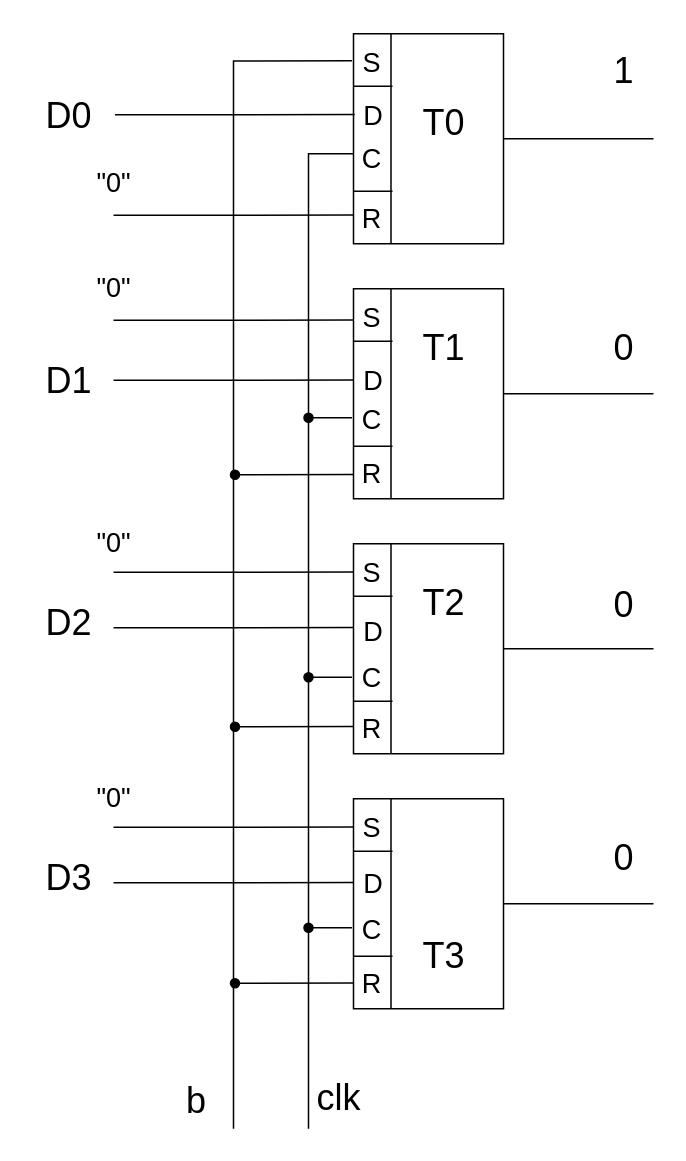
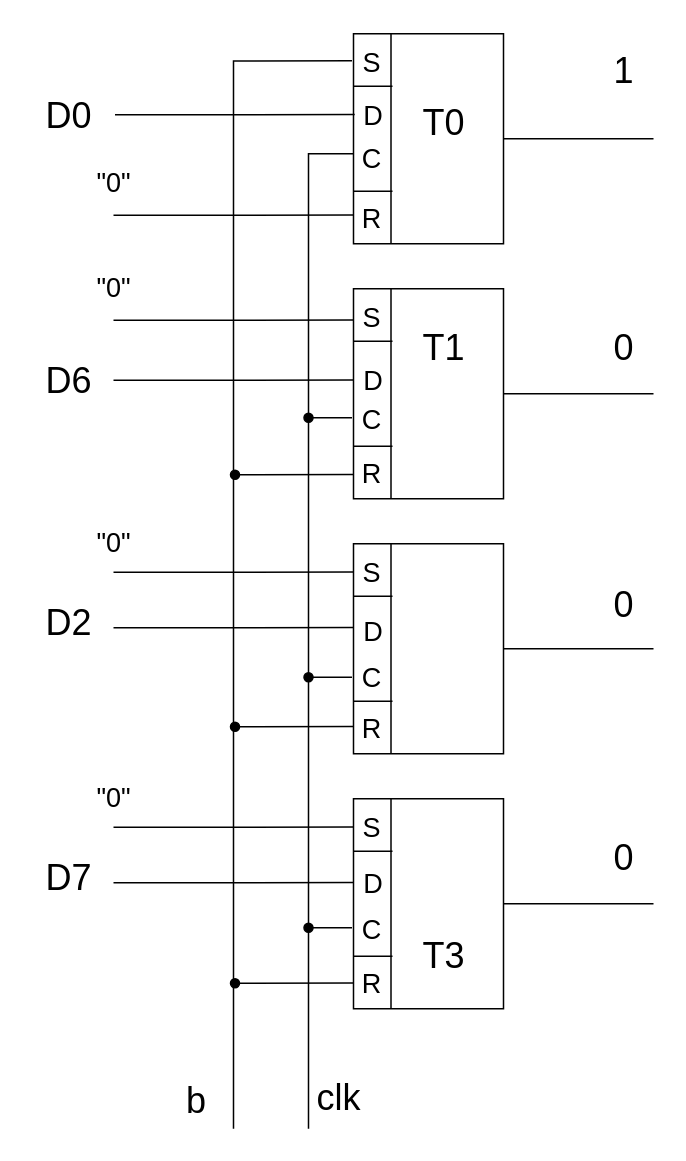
(69, 382) -> (69, 382)
(443, 604) -> none
(69, 878) -> (69, 878)
